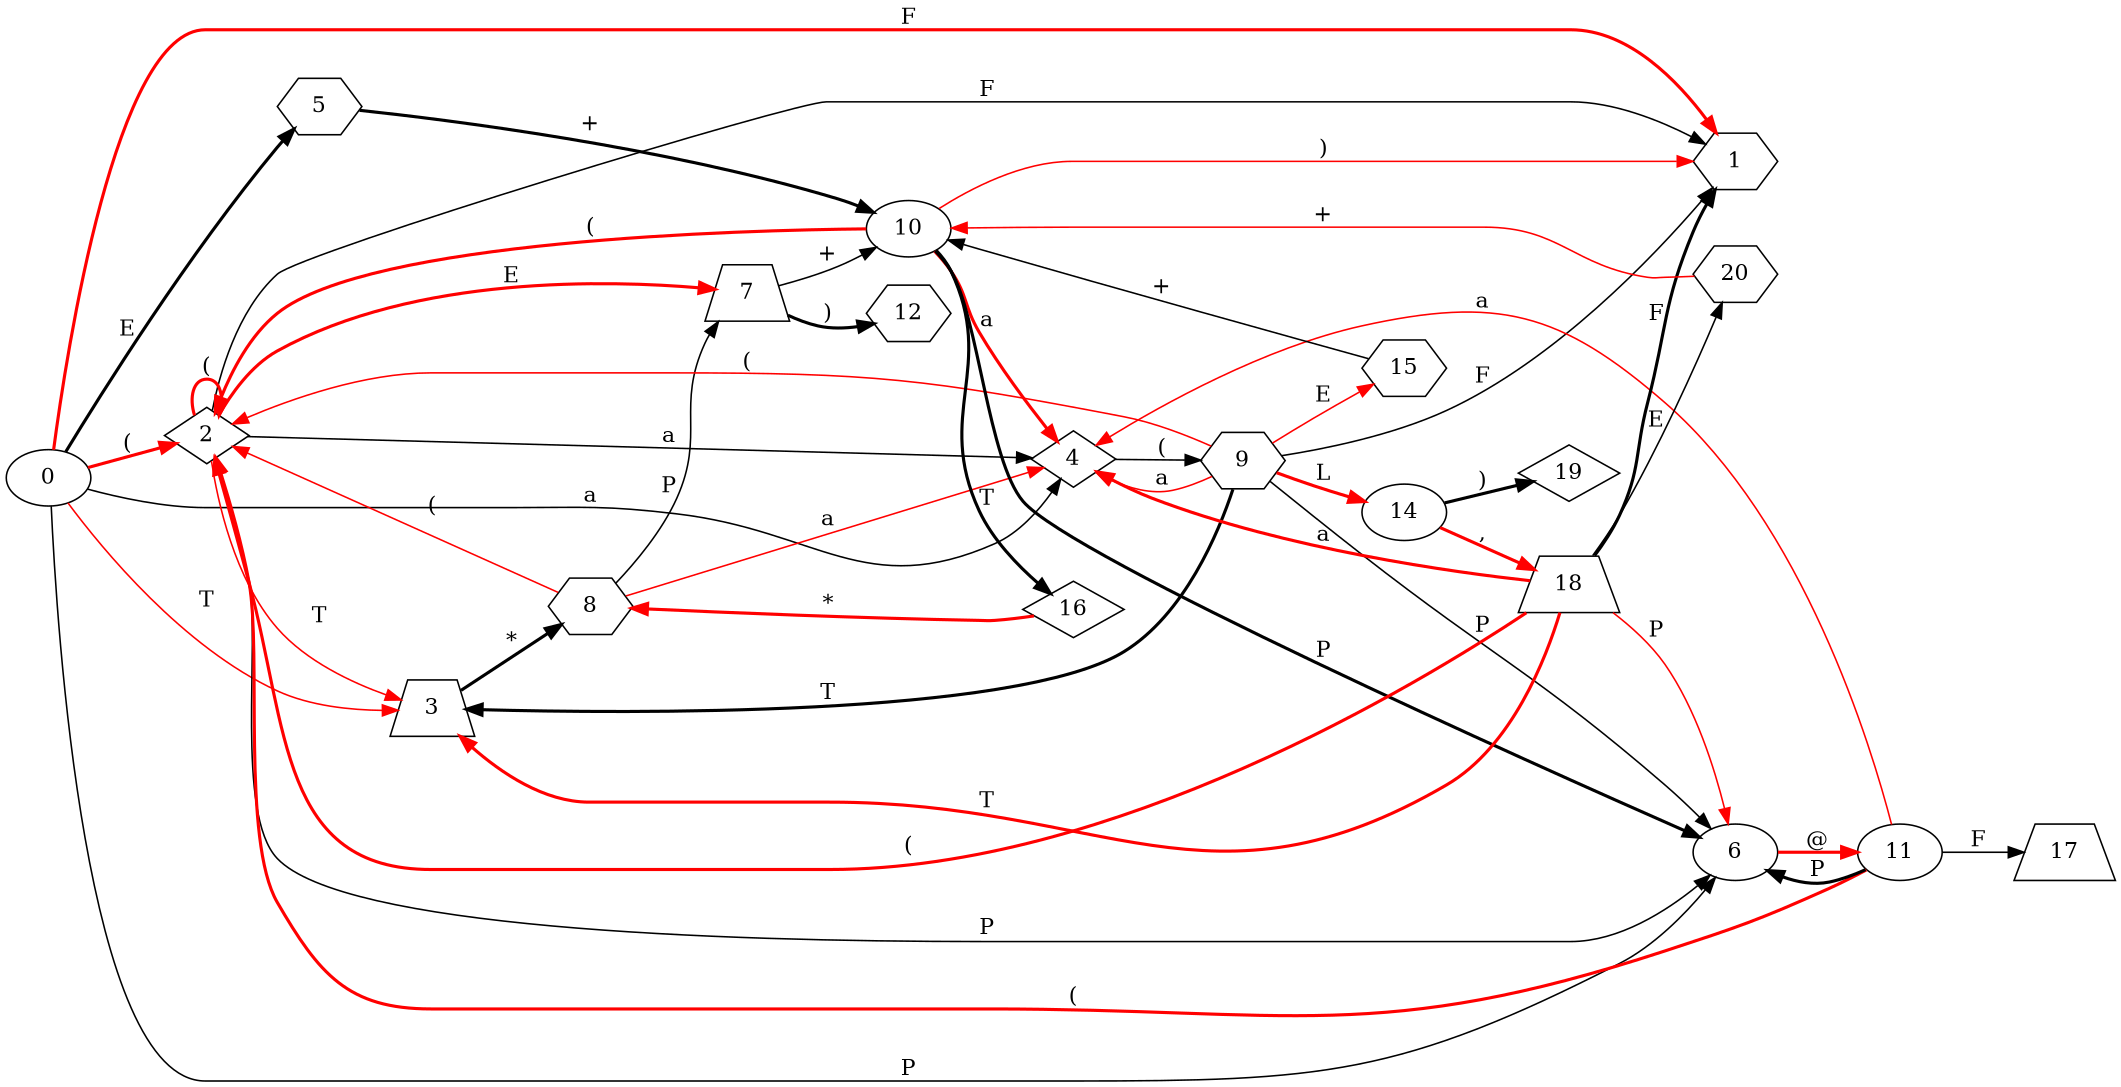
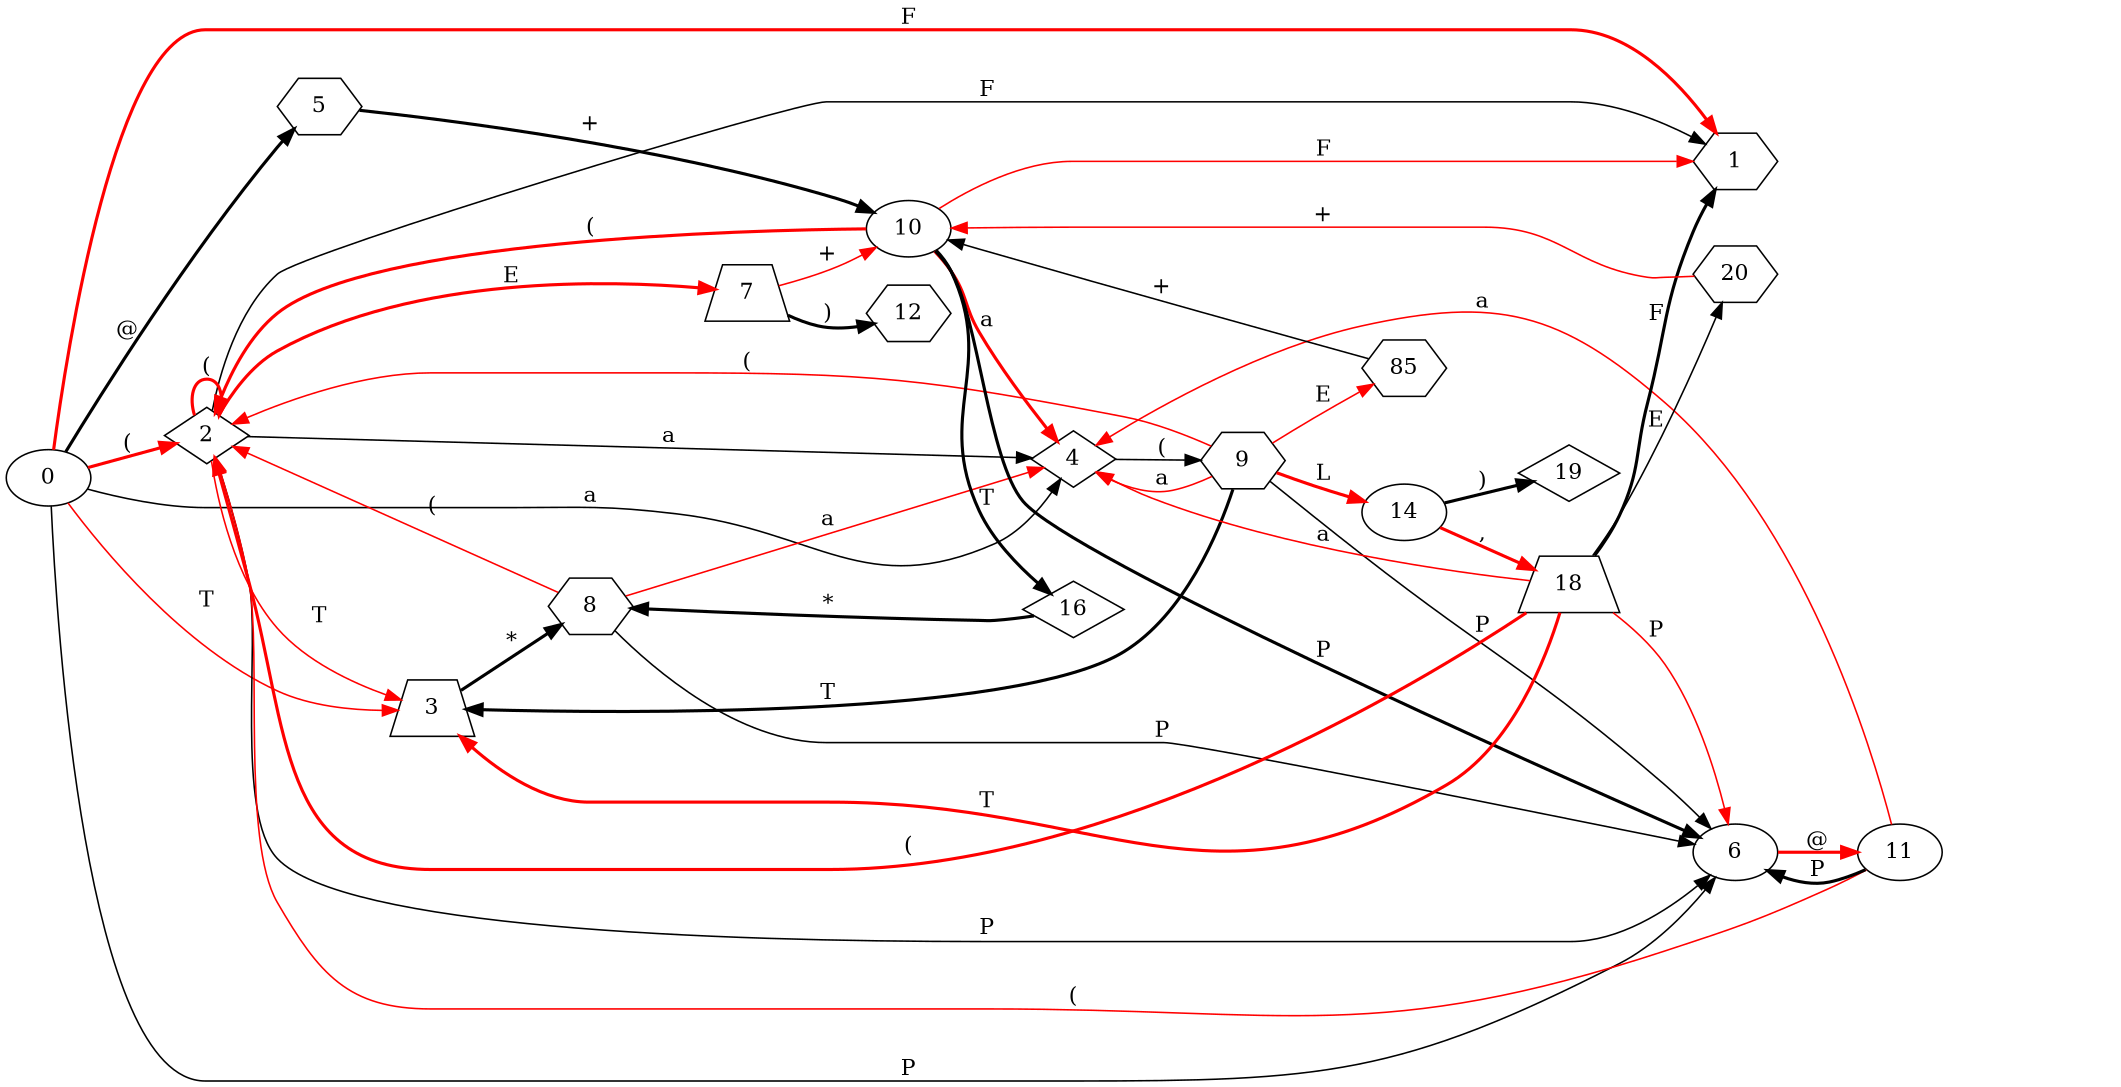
(1324, 150) -> (1324, 150)
(822, 273) -> (822, 273)
(128, 330) -> (128, 330)
(1404, 368) -> (1404, 368)
(1516, 370) -> none
(687, 468) -> (1135, 743)
(1317, 546) -> (1317, 546)
(841, 617) -> (841, 617)
(2065, 852) -> none
(842, 1009) -> (842, 1009)
